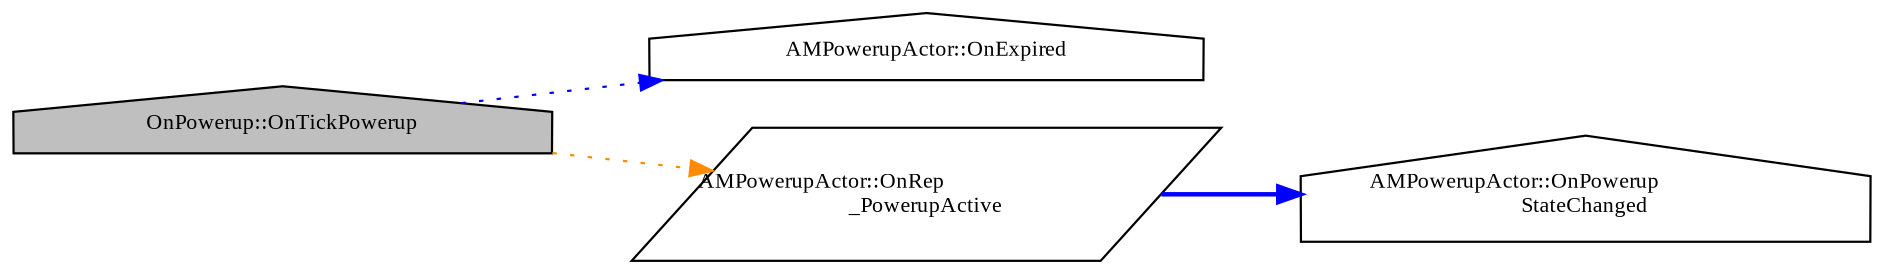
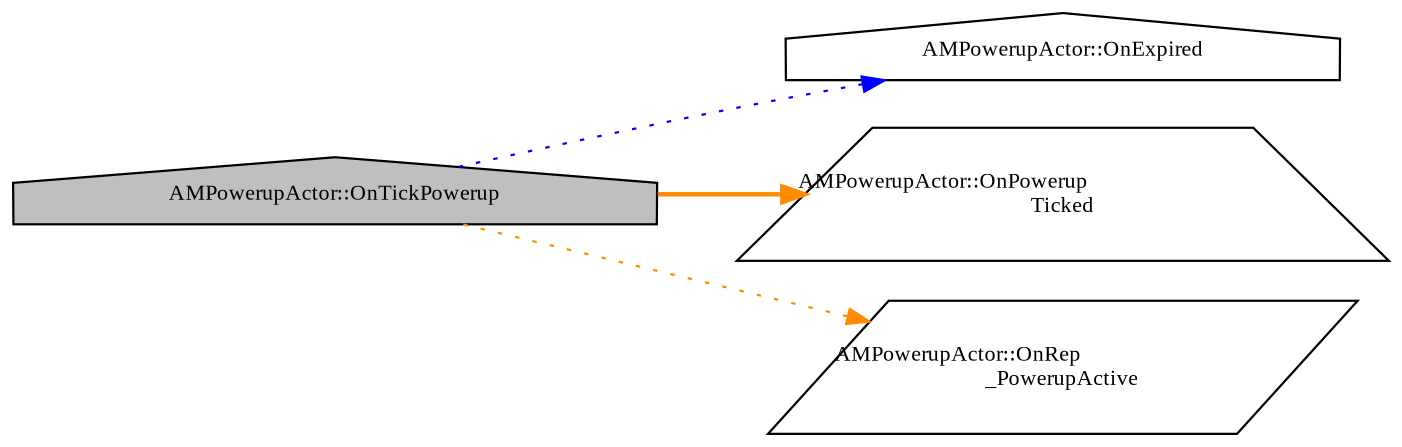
(283, 123) -> (335, 194)
none -> (1063, 194)
(1586, 194) -> none
